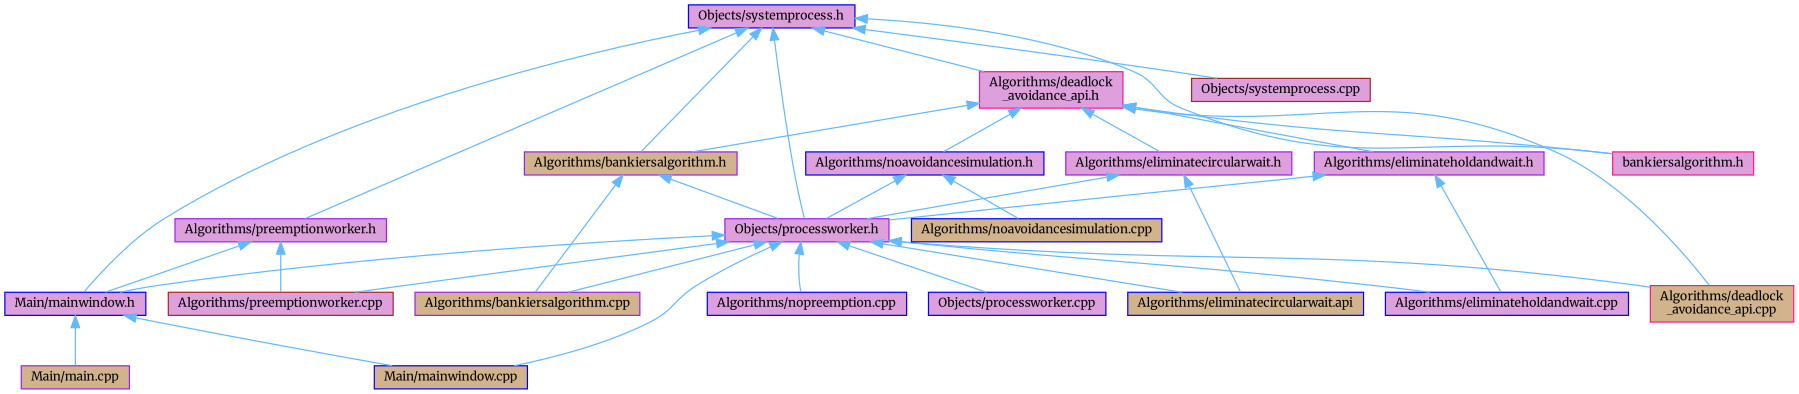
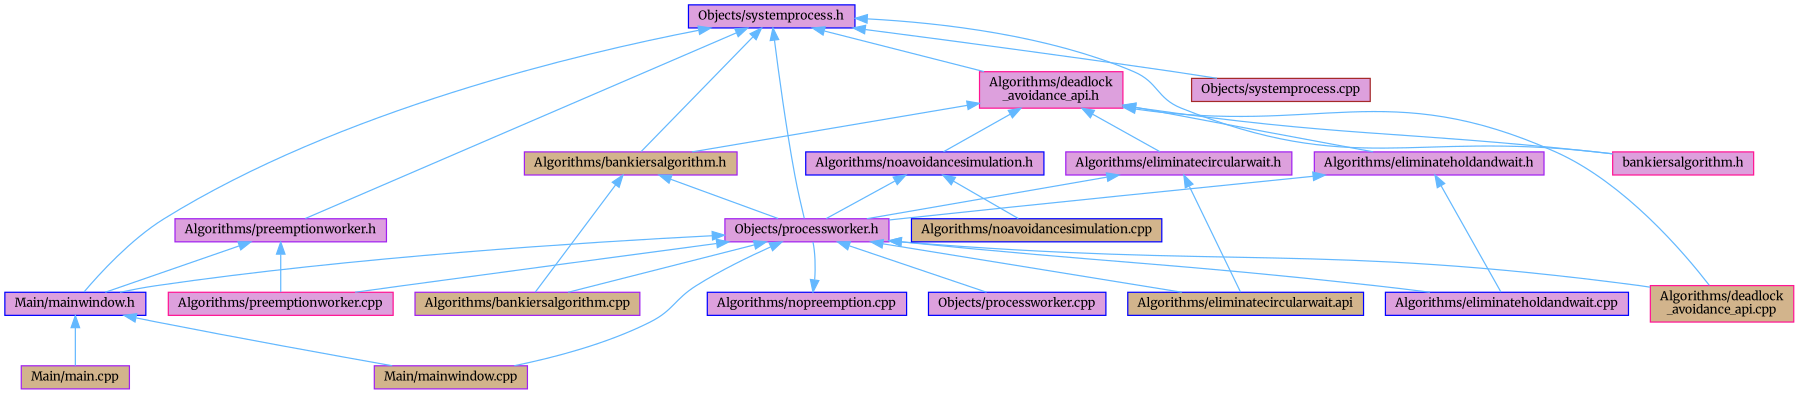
(799, 273) -> (815, 261)
(281, 304) -> (281, 304)
(451, 377) -> (451, 377)
